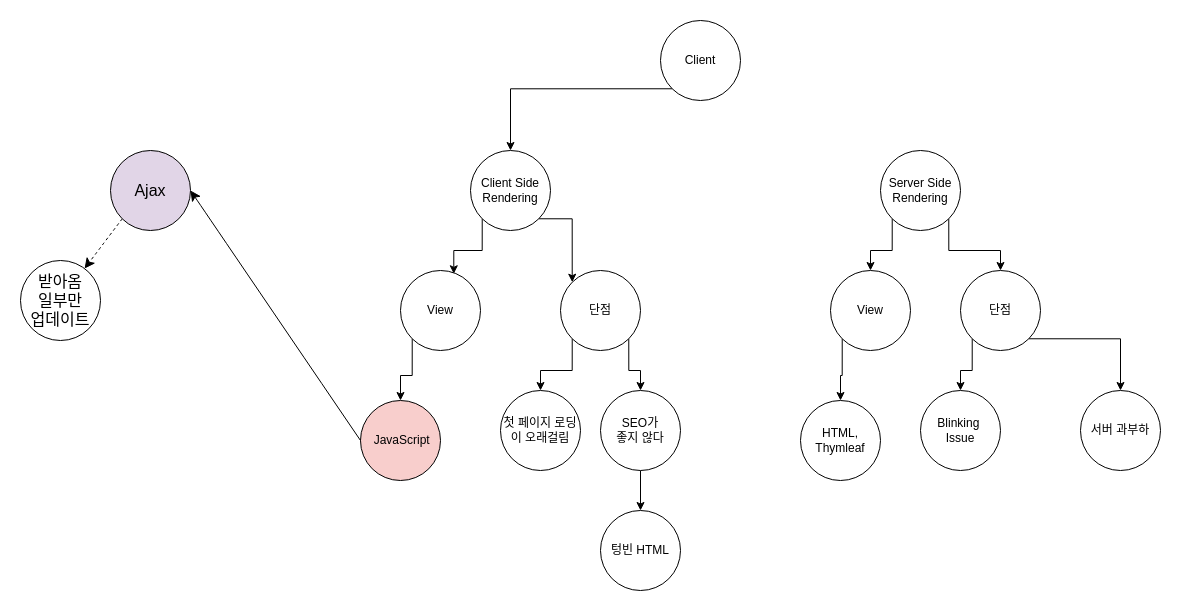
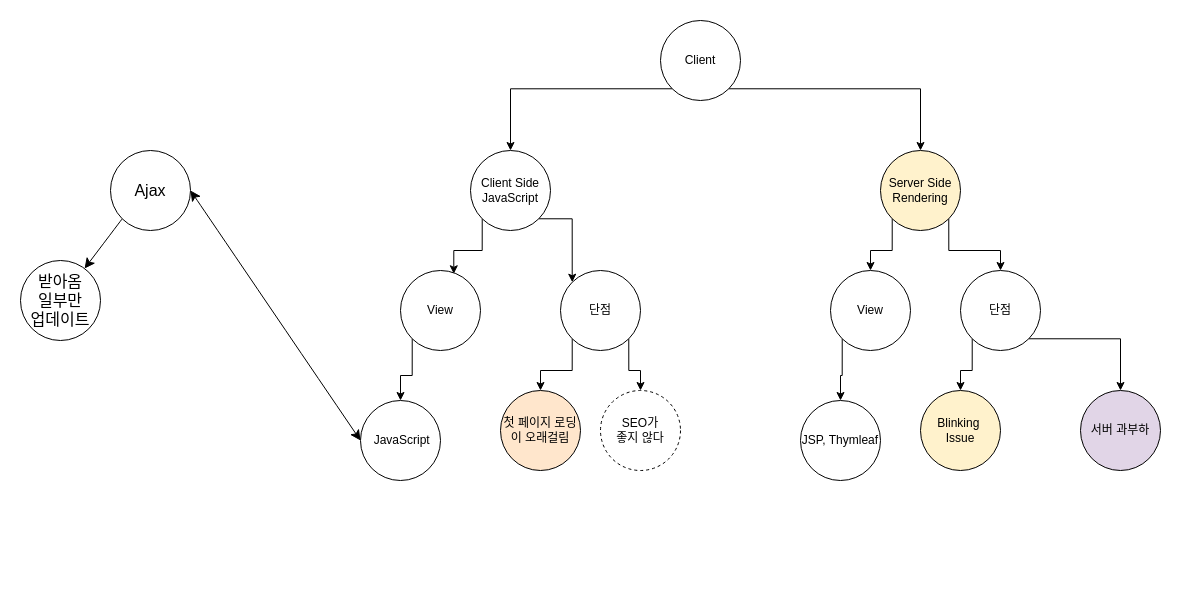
none -> (852, 89)
(151, 191) -> (151, 191)
(511, 191) -> (511, 191)
(921, 191) -> (921, 191)
(105, 242) -> (105, 242)
(541, 431) -> (541, 431)
(641, 431) -> (641, 431)
(961, 431) -> (961, 431)
(1121, 431) -> (1121, 431)
(357, 435) -> (355, 432)
(401, 441) -> (401, 441)
(841, 441) -> (841, 441)
(641, 487) -> none
(641, 551) -> none
